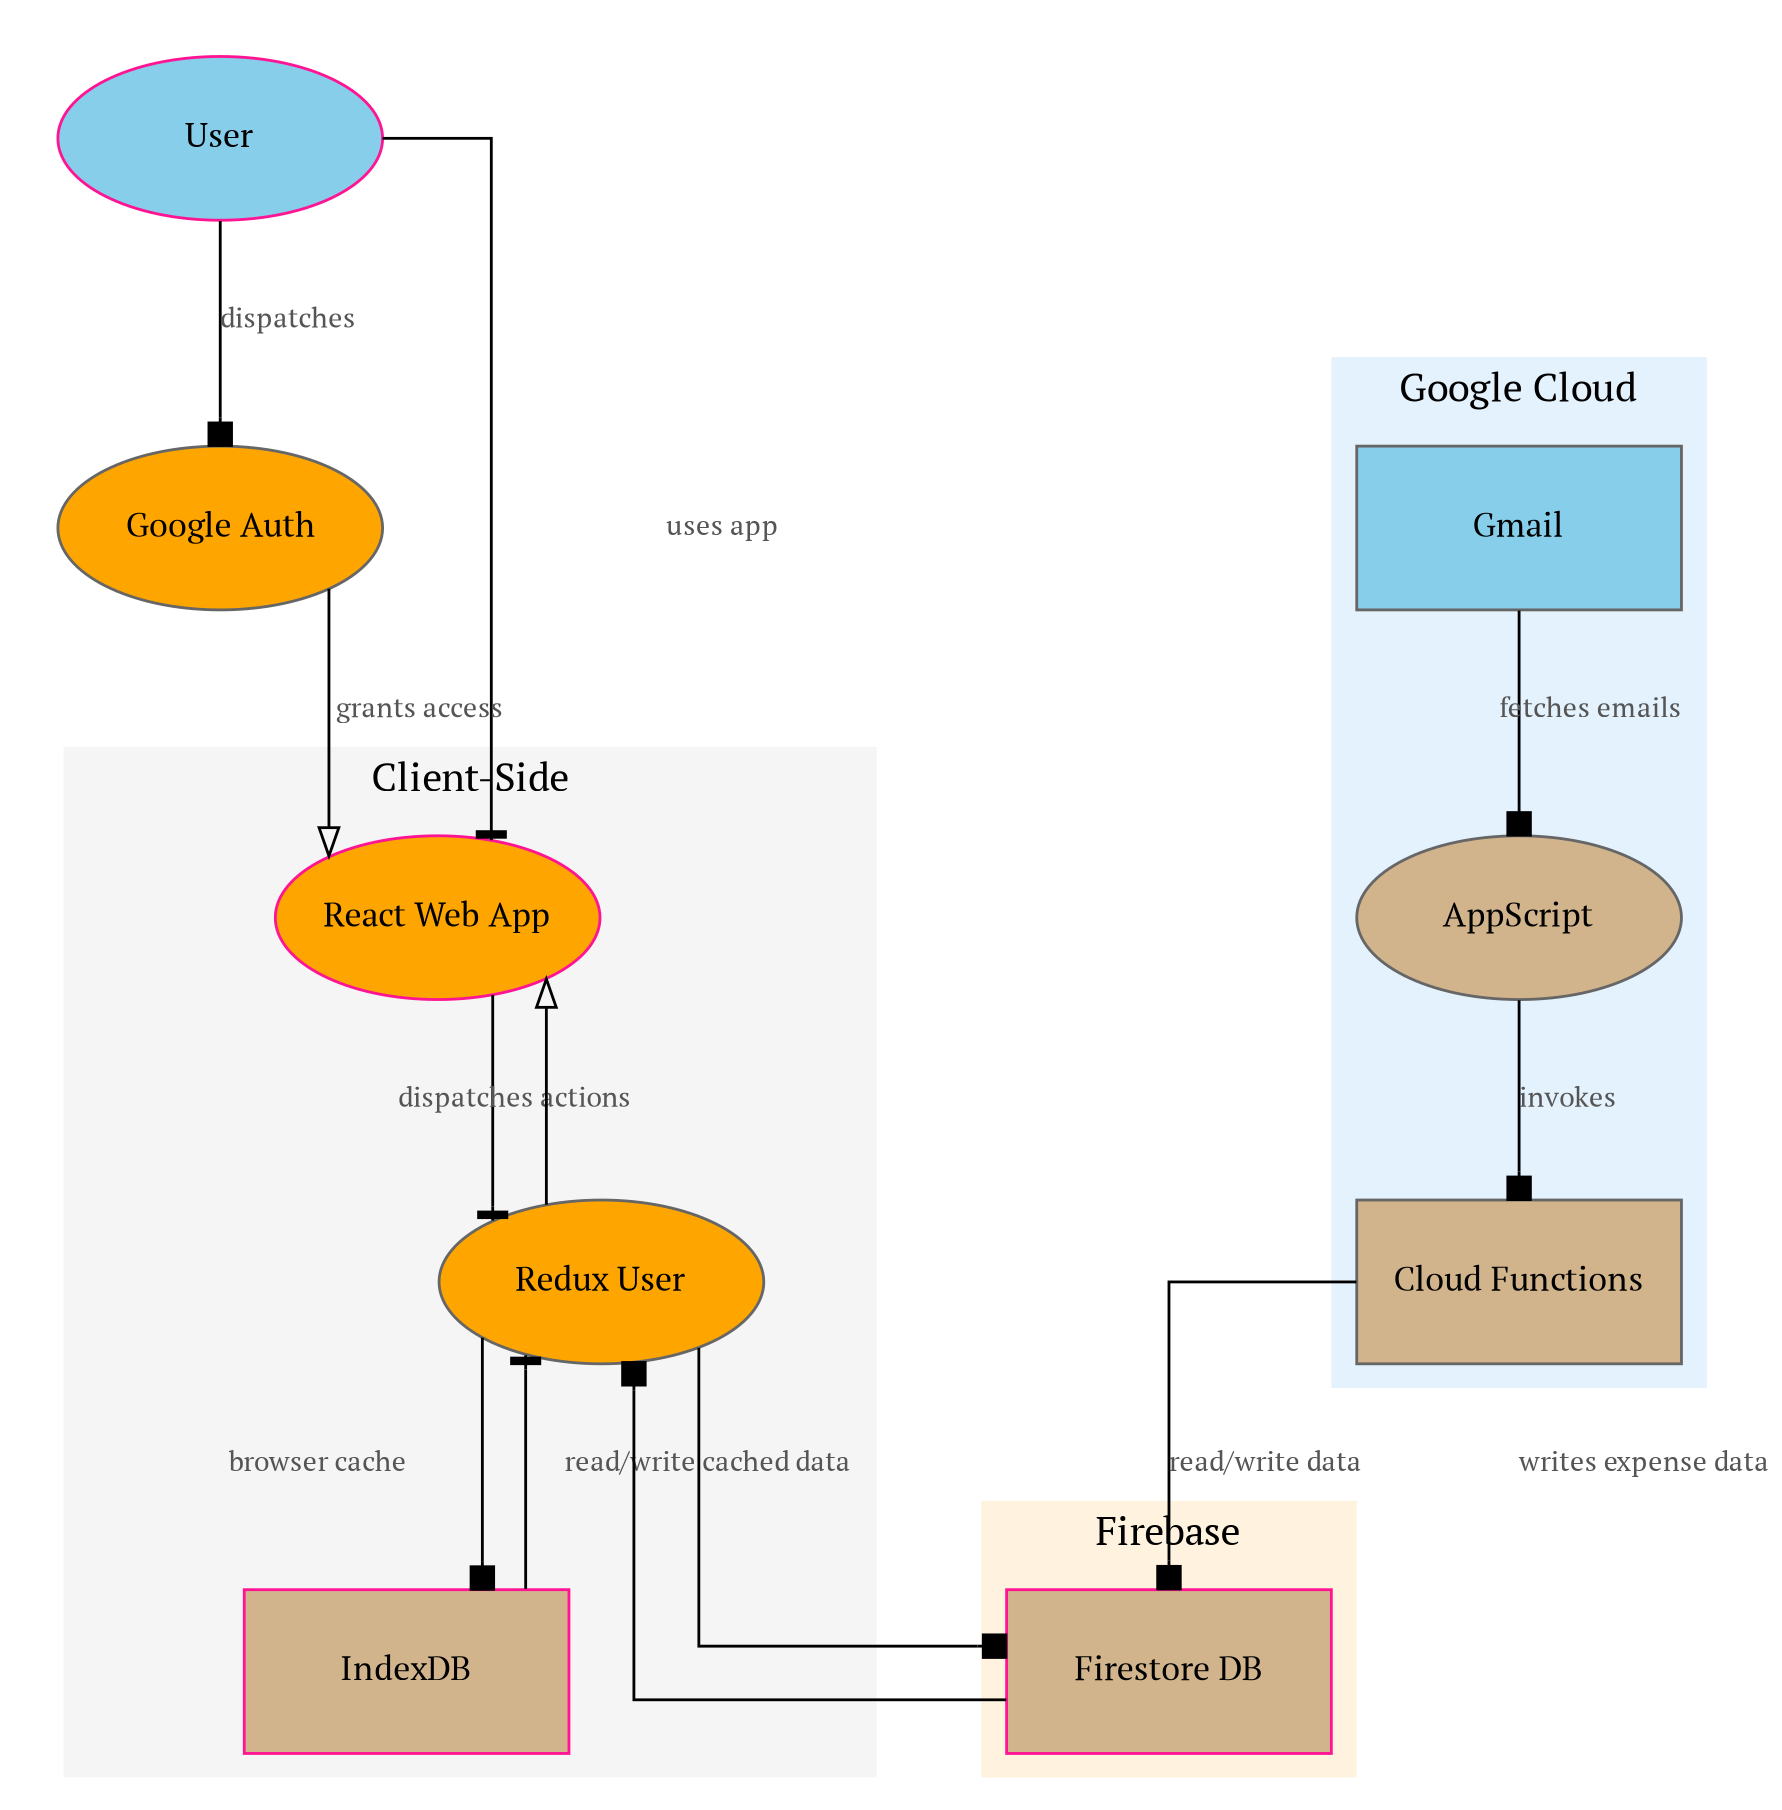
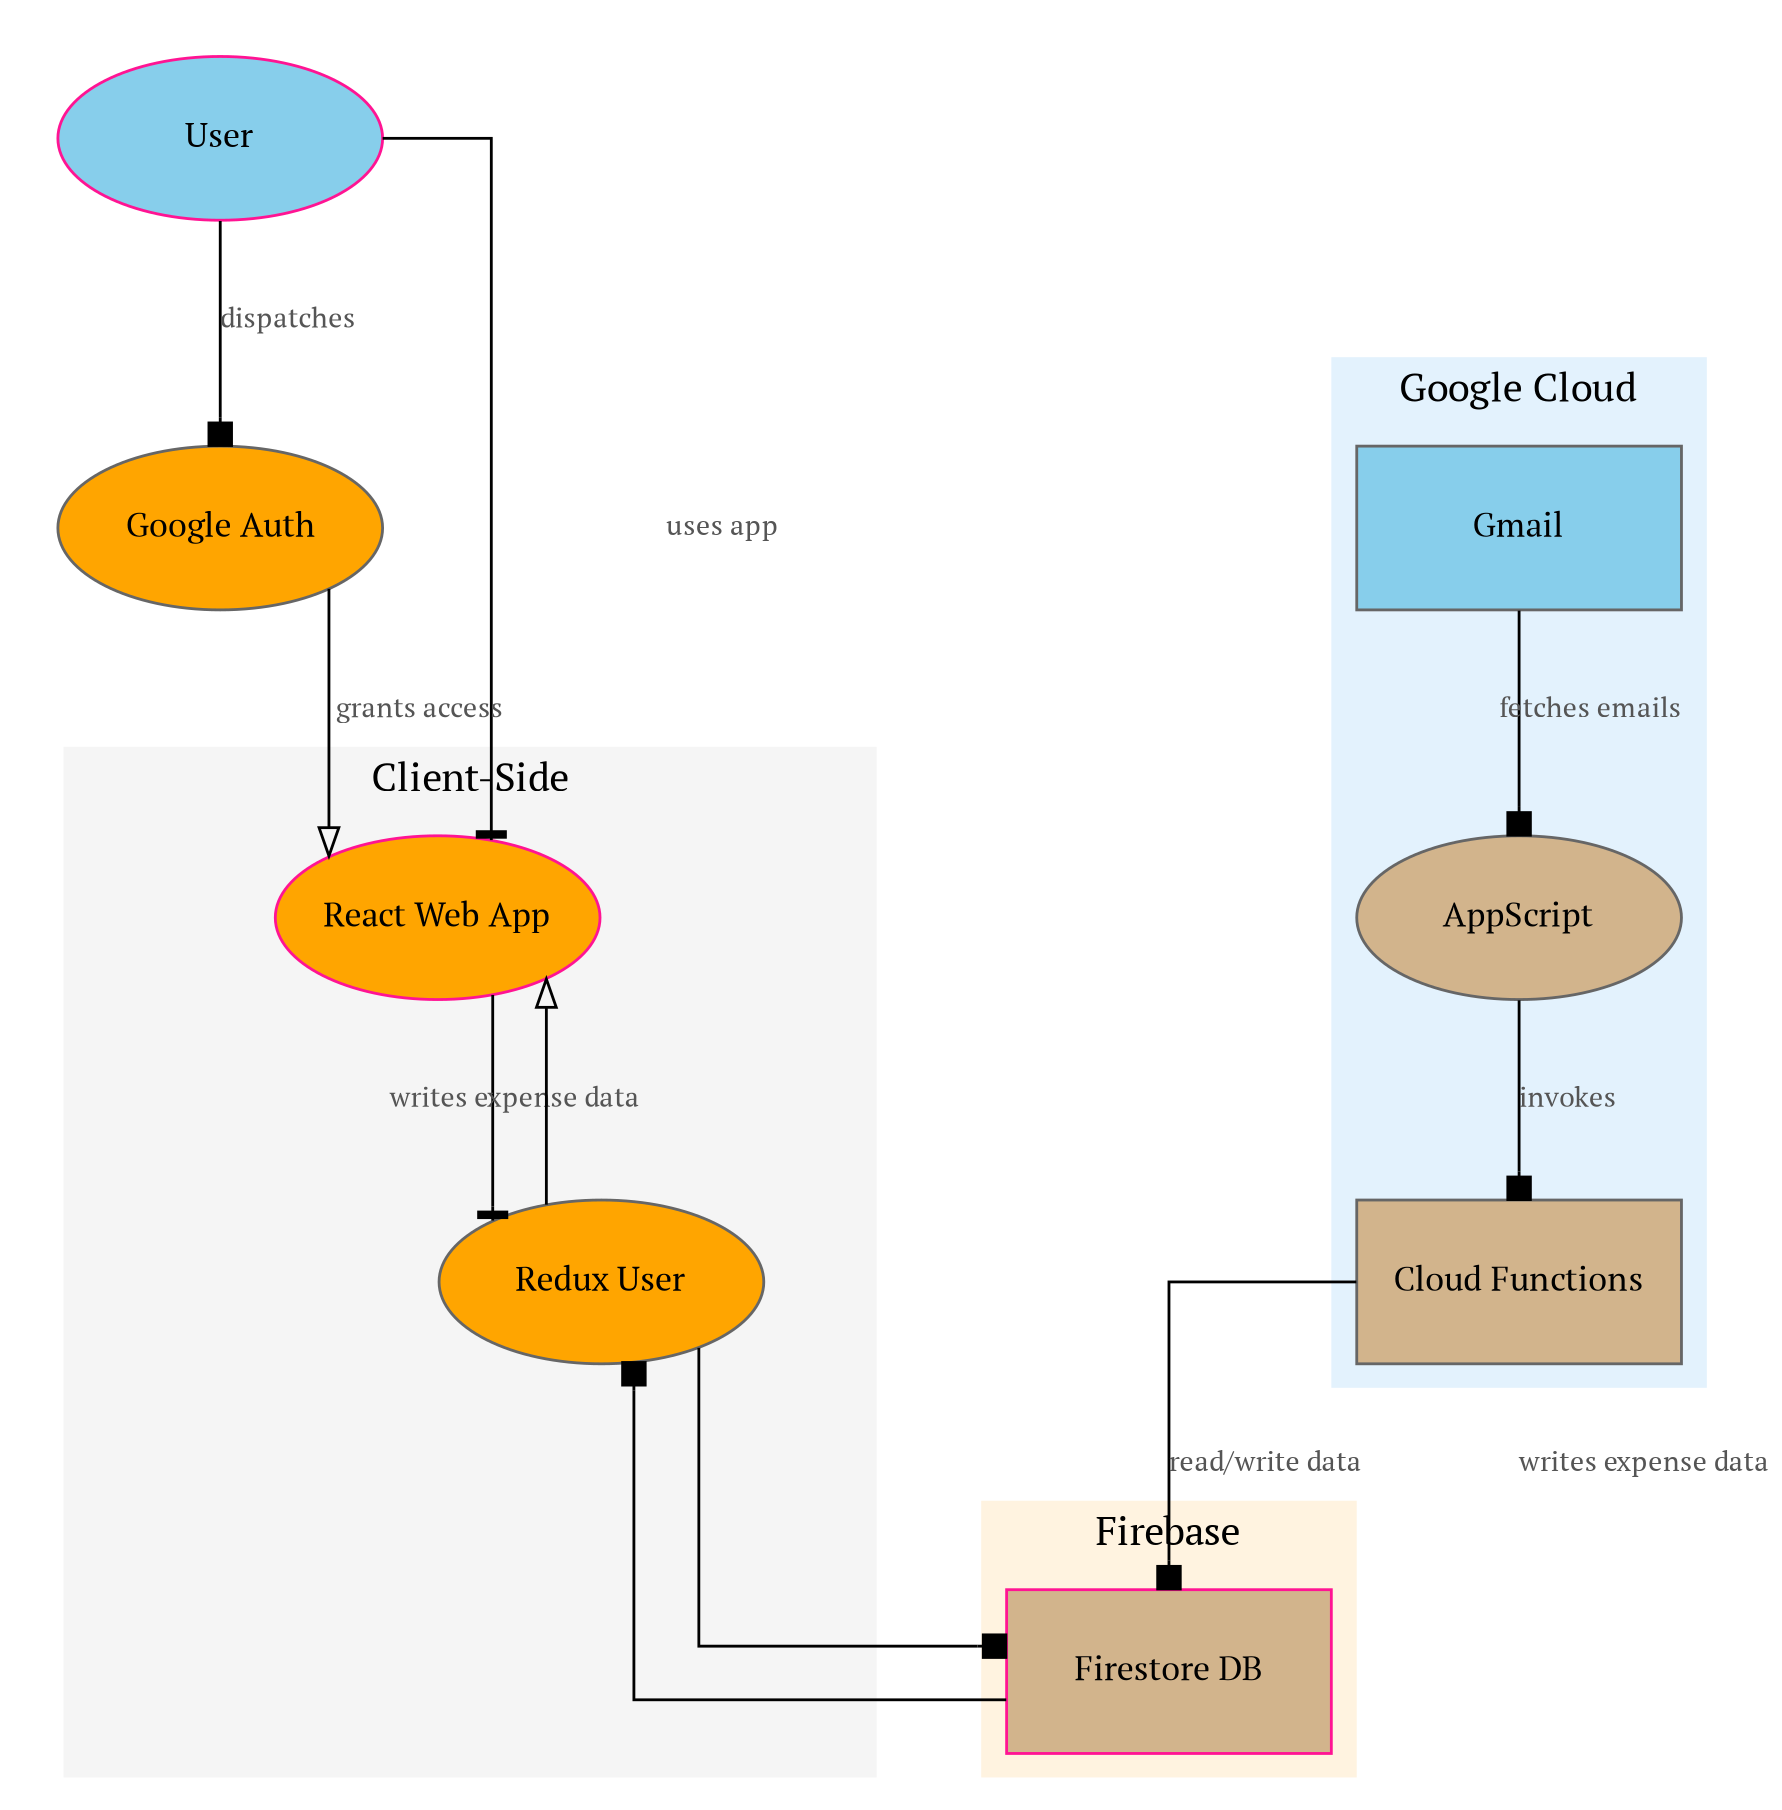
(515, 1100) -> (515, 1100)
(407, 1672) -> none
